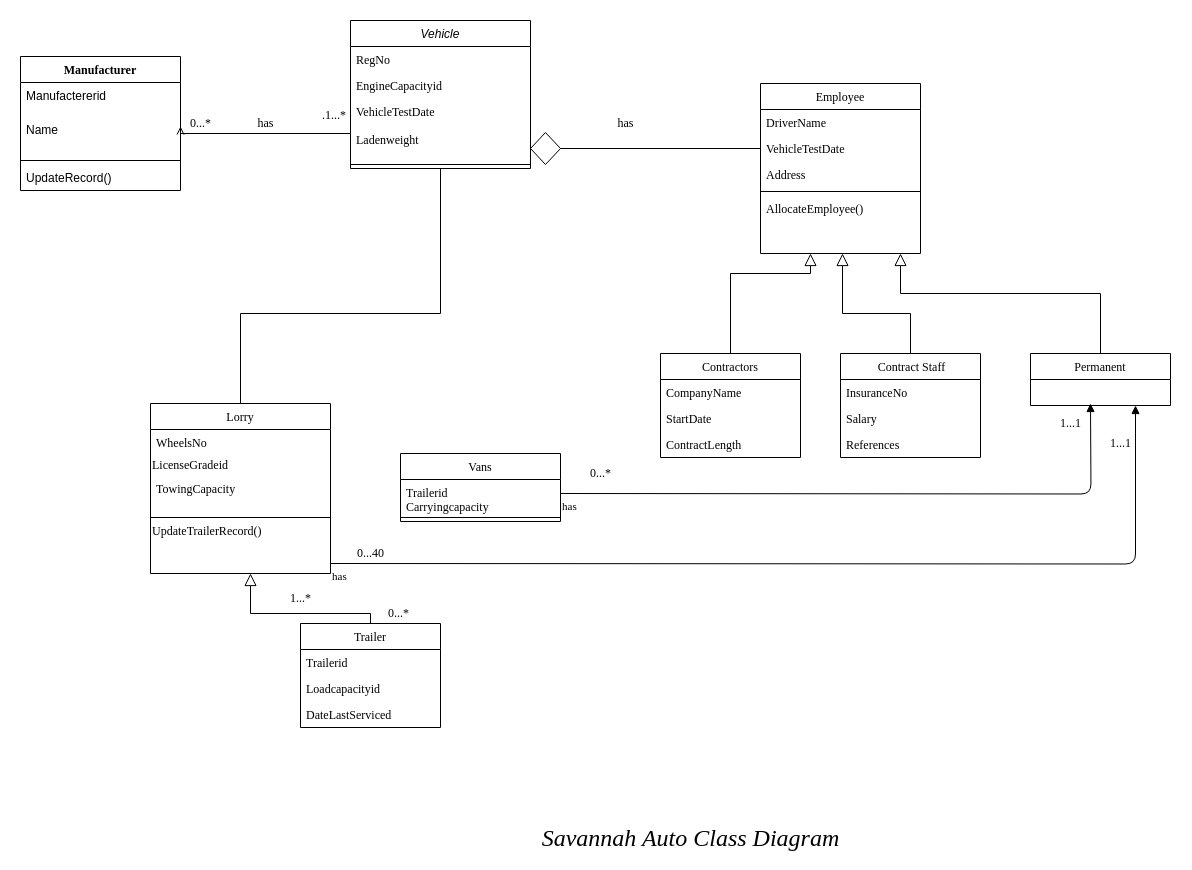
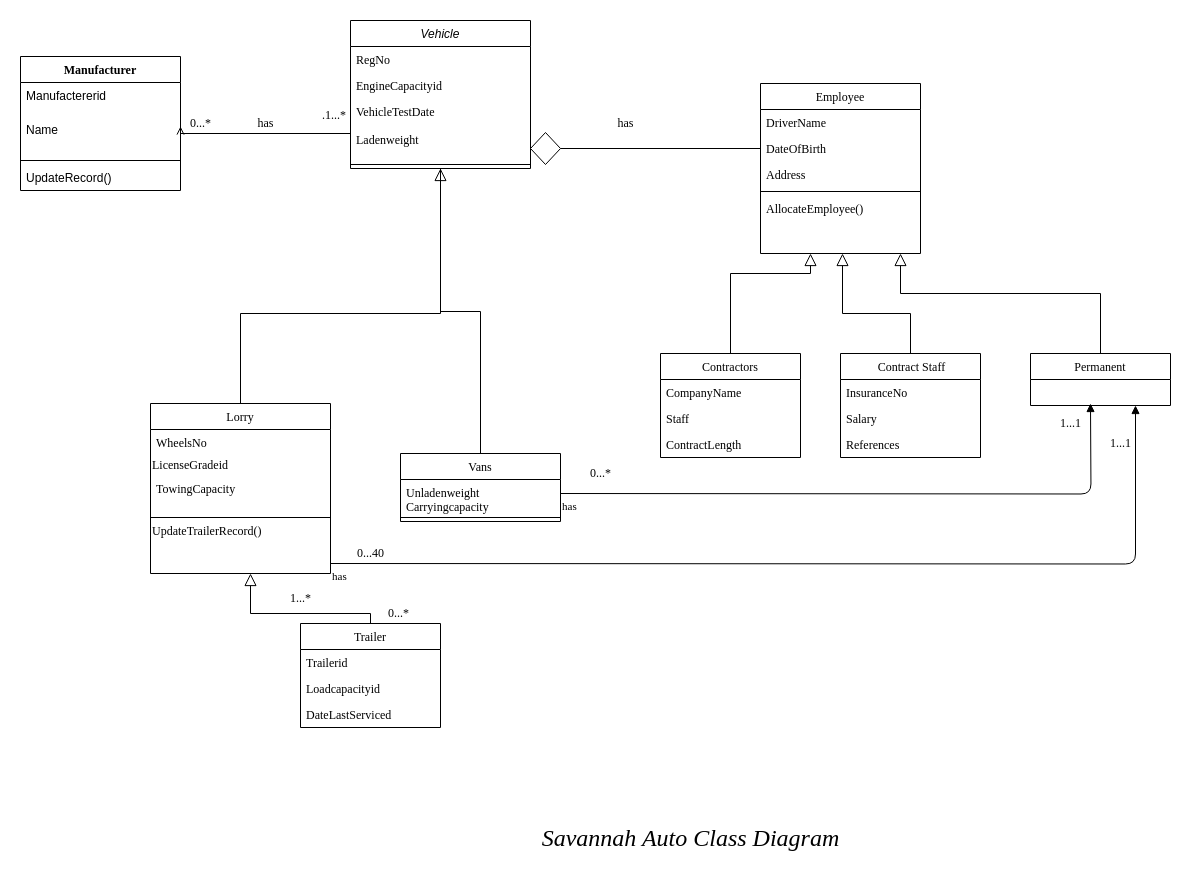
(813, 149) -> (801, 149)
none -> (481, 364)
(696, 419) -> (683, 419)
(432, 493) -> (447, 493)
